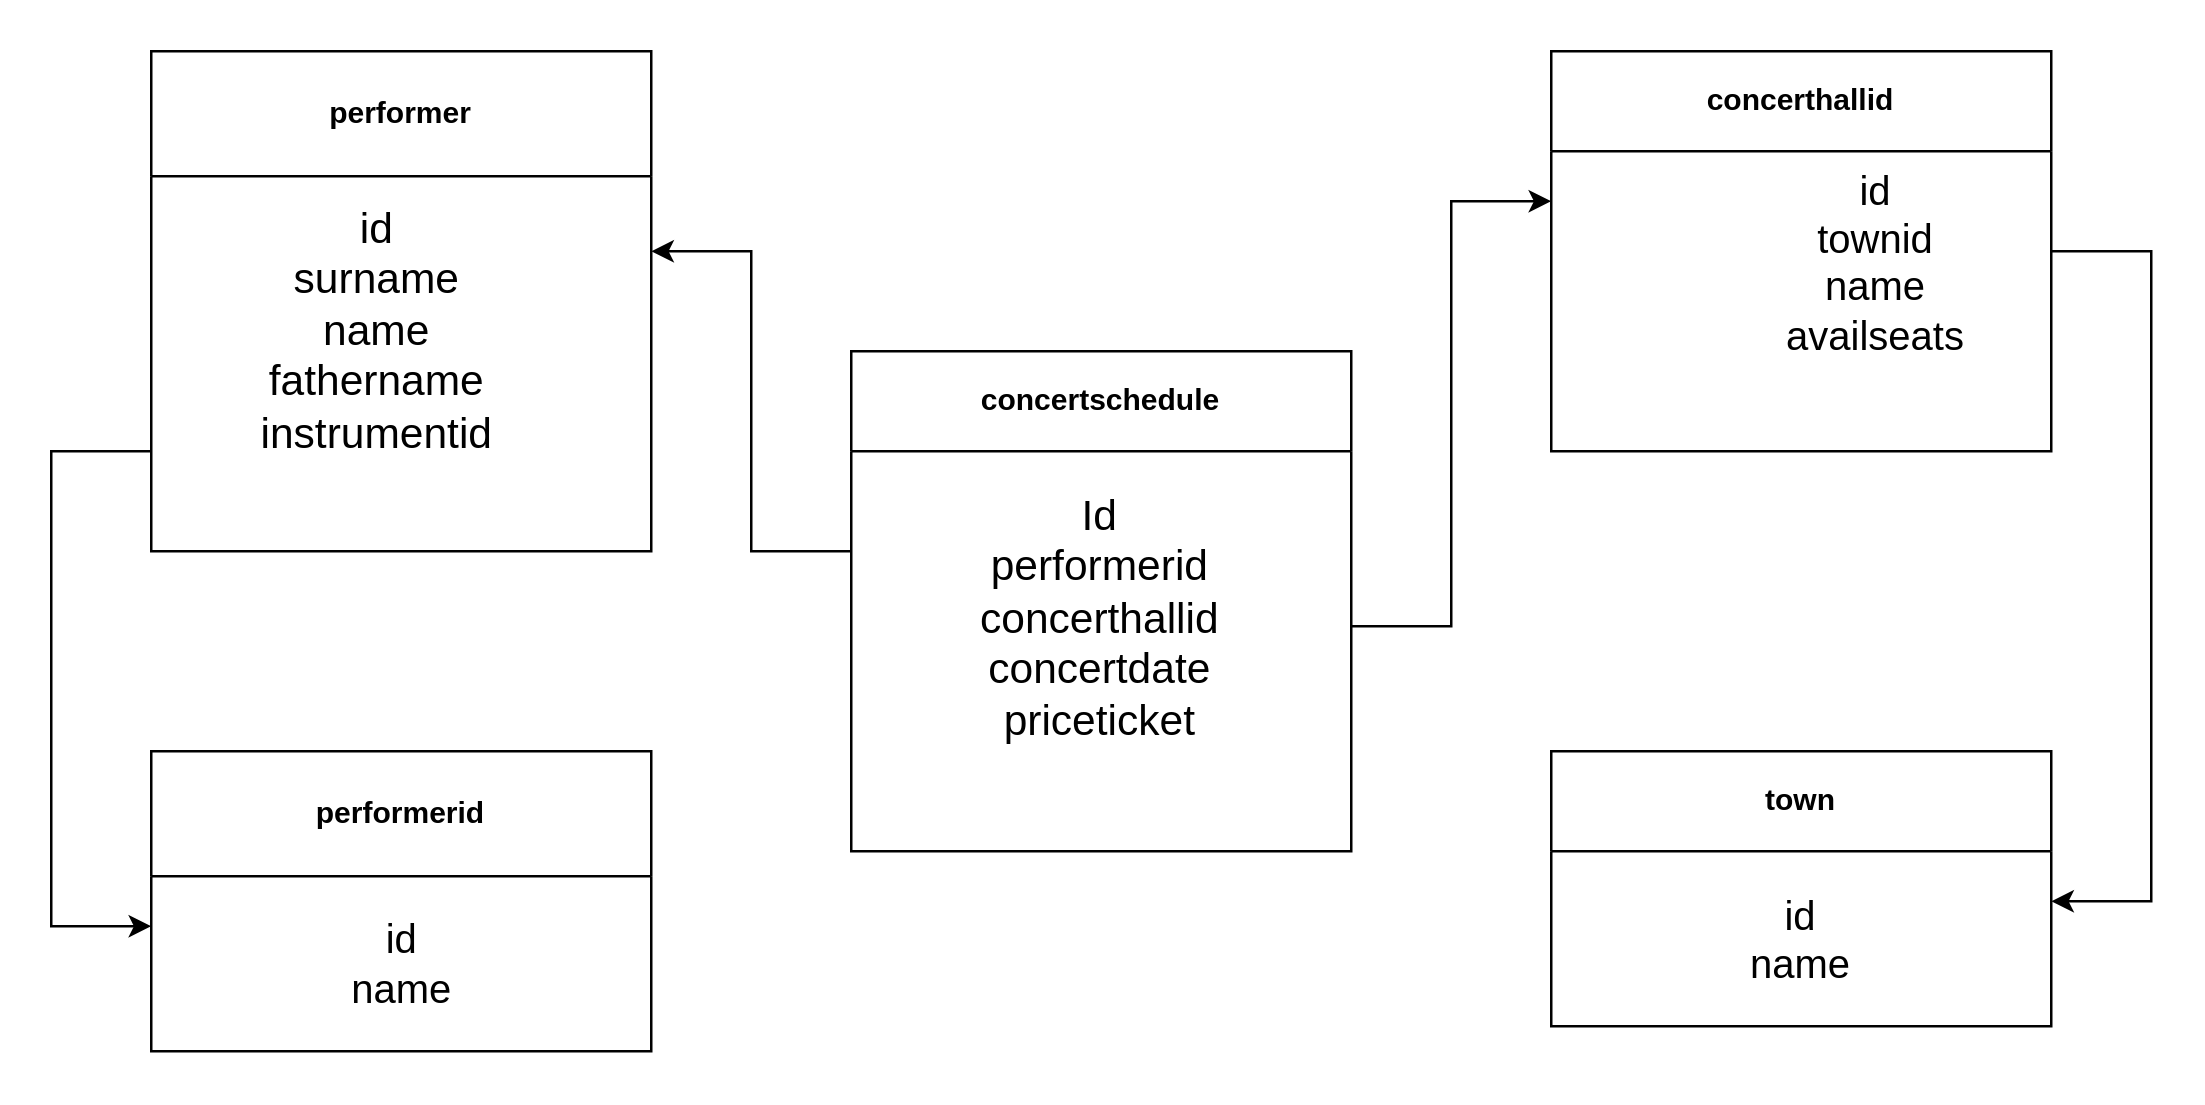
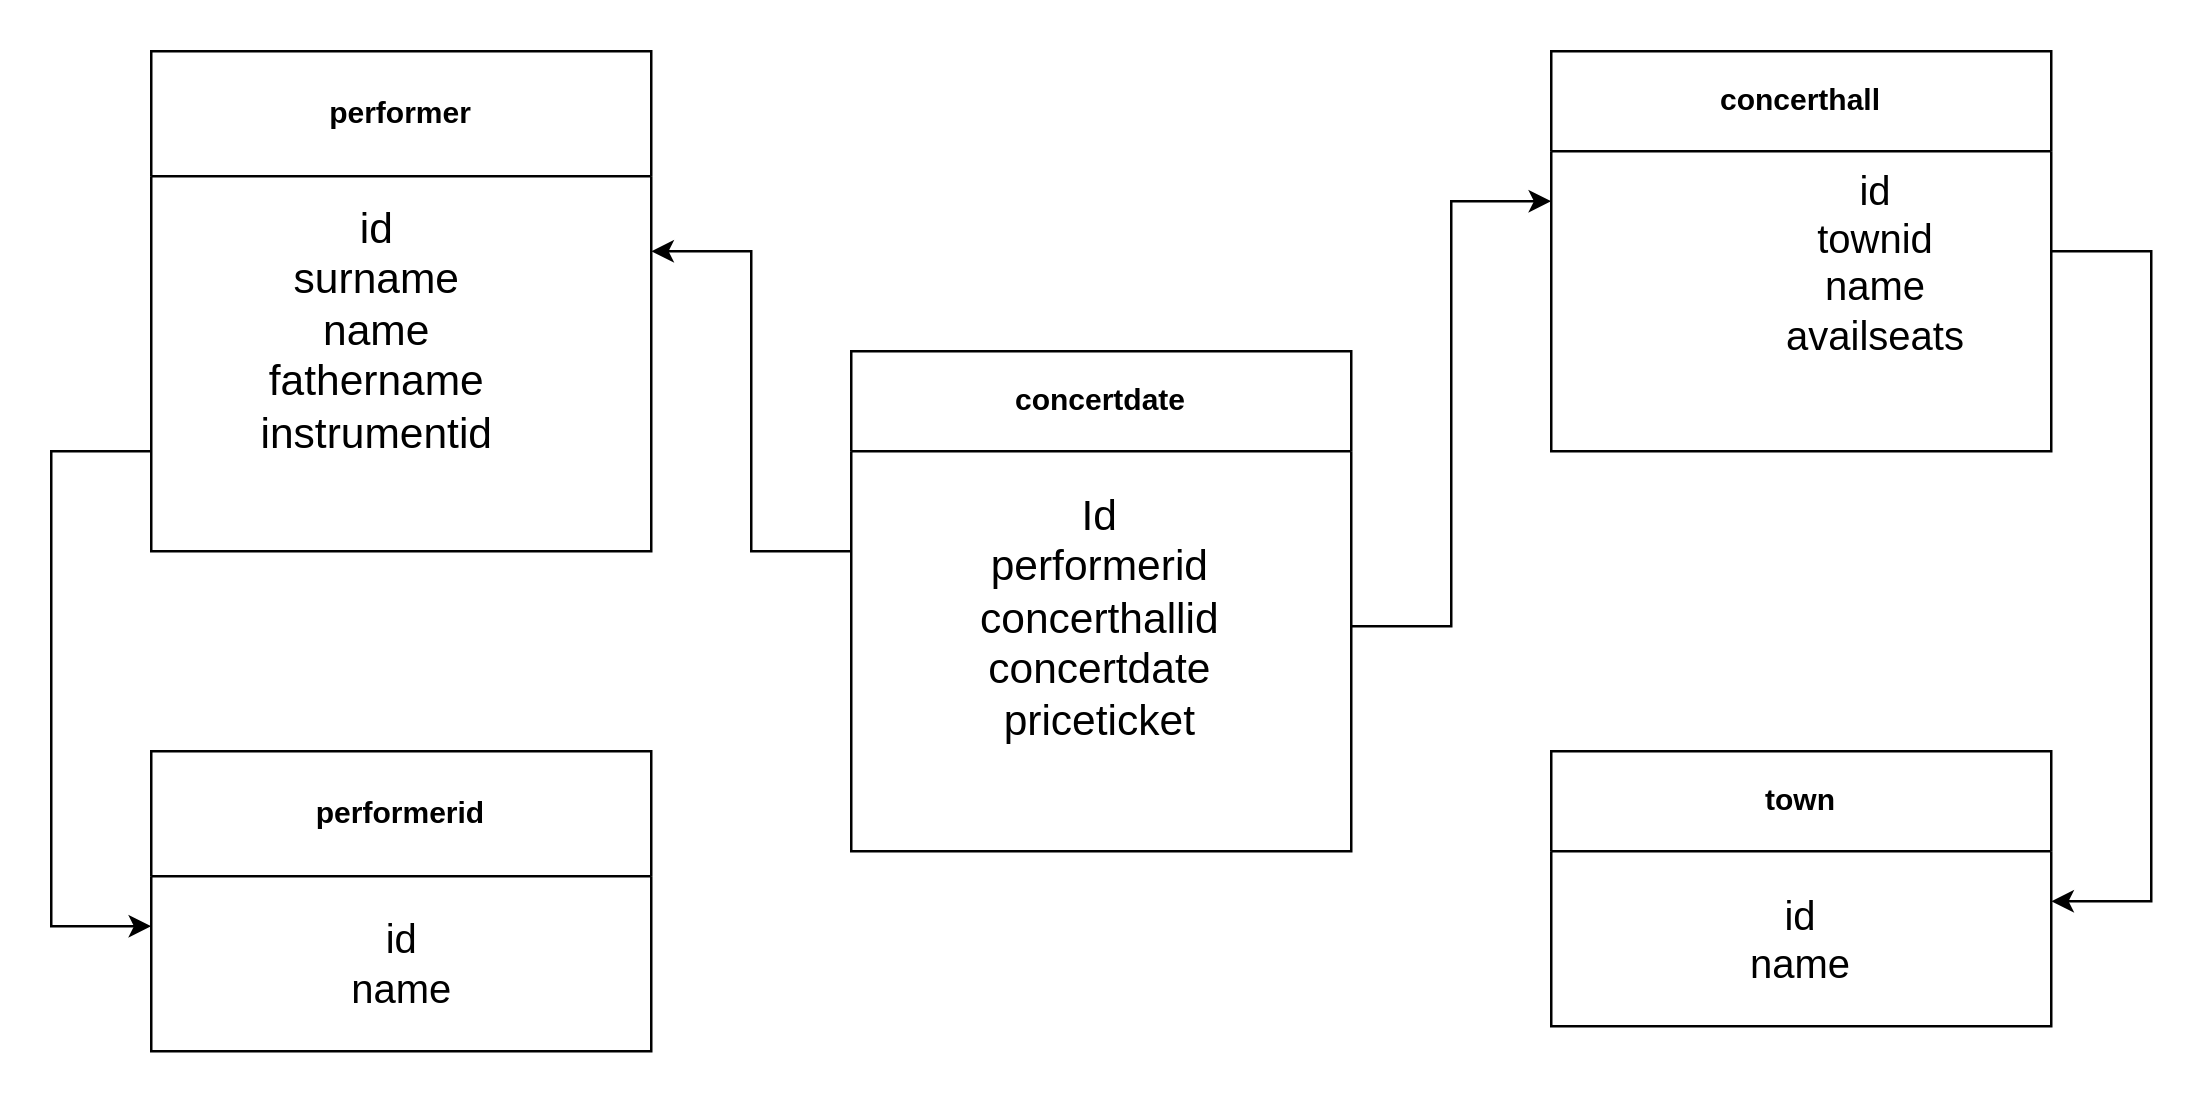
(1801, 101) -> (1801, 101)
(1101, 401) -> (1101, 401)
